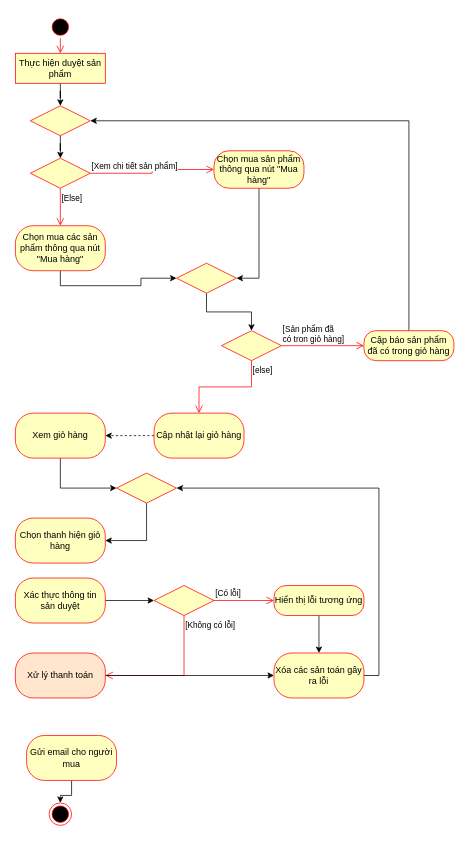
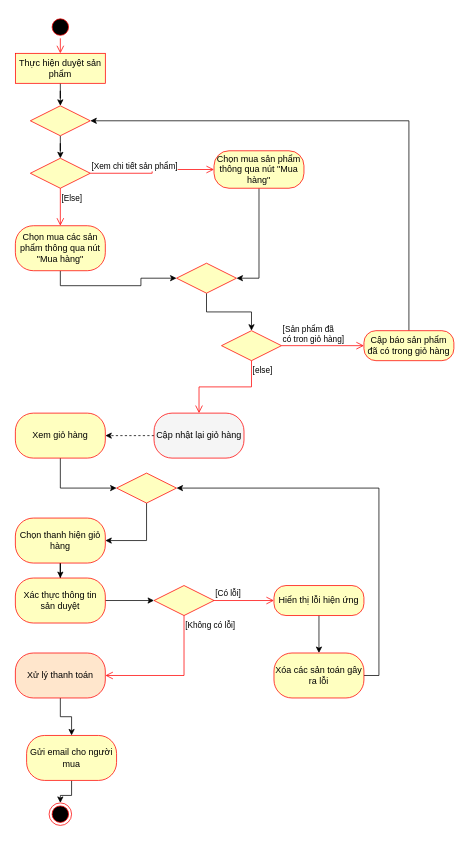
(199, 435) -> (199, 435)
none -> (60, 573)
(319, 600) -> (319, 600)
(227, 675) -> (63, 717)
